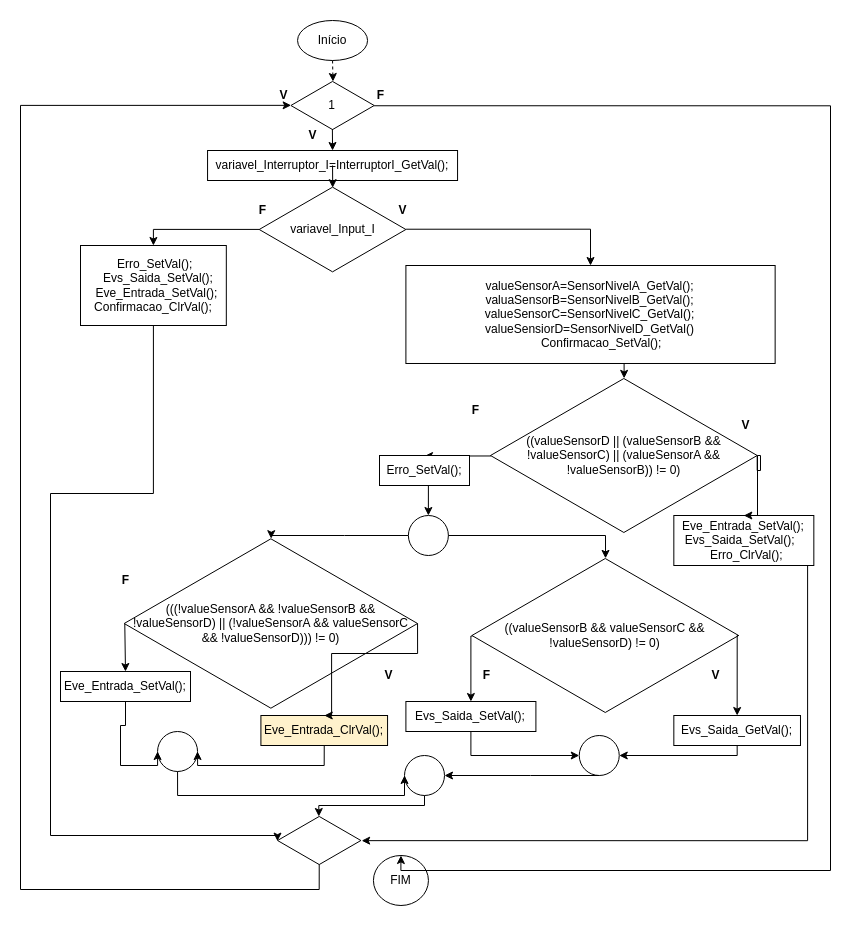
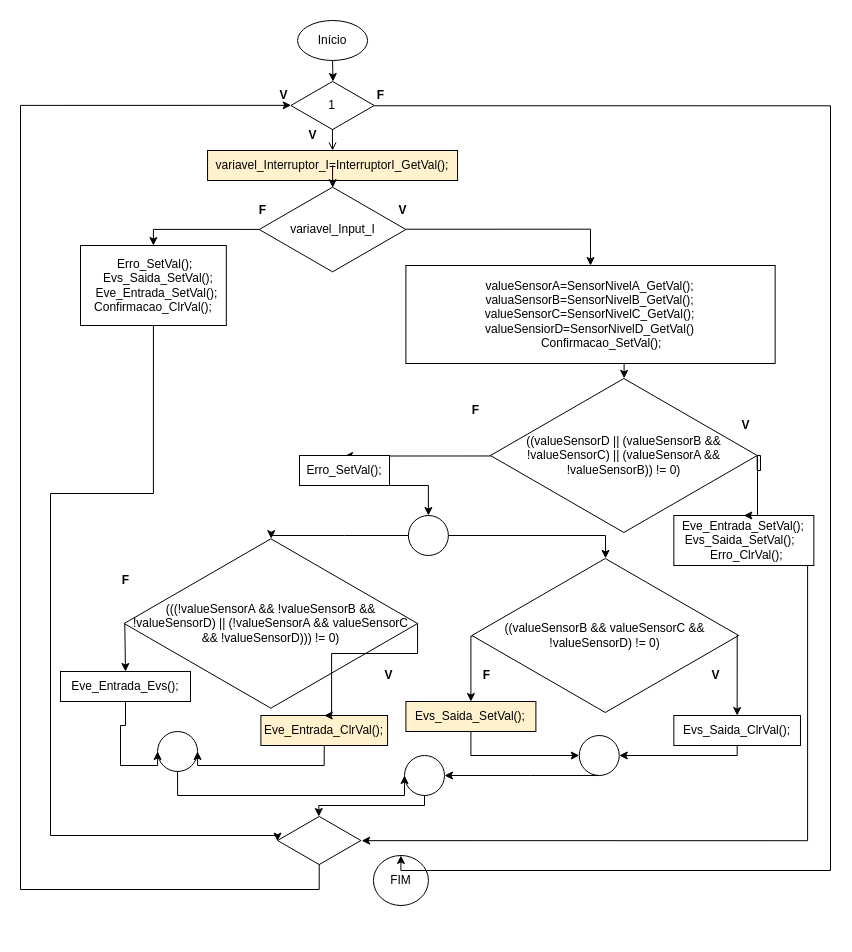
(333, 67) -> (333, 67)
(332, 142) -> (333, 144)
(333, 166) -> (333, 166)
(425, 471) -> (345, 471)
(126, 687) -> (126, 687)
(471, 717) -> (471, 717)
(737, 731) -> (737, 731)
